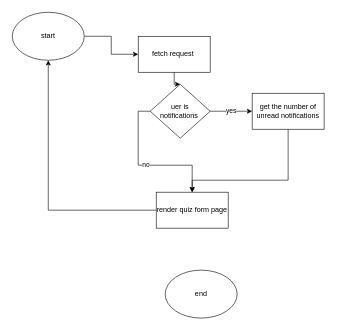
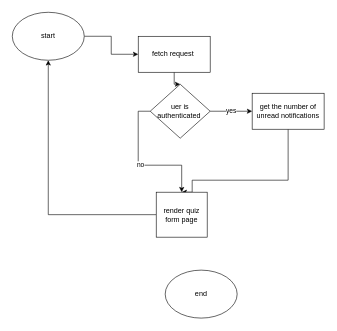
(180, 111) -> (180, 111)
(192, 210) -> (182, 215)
